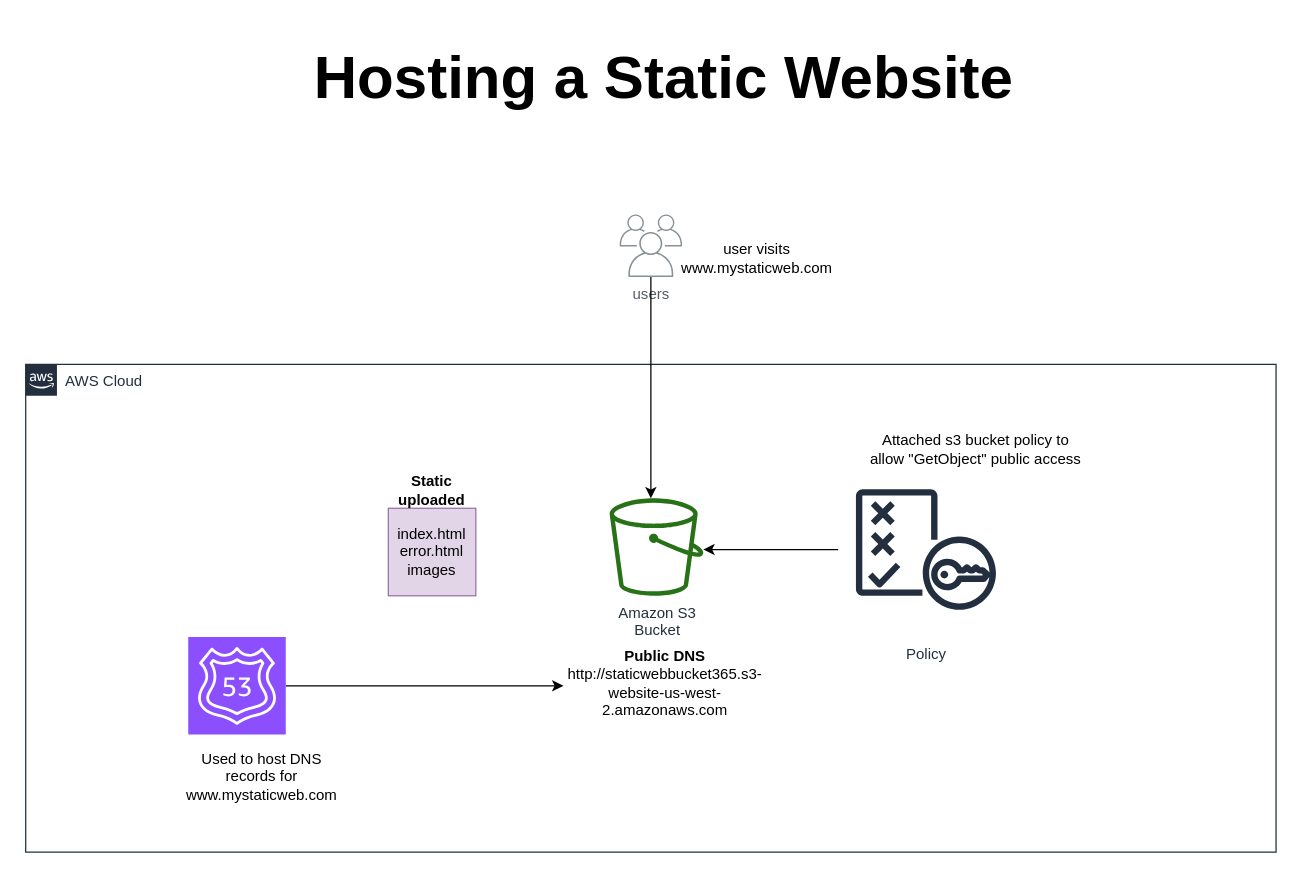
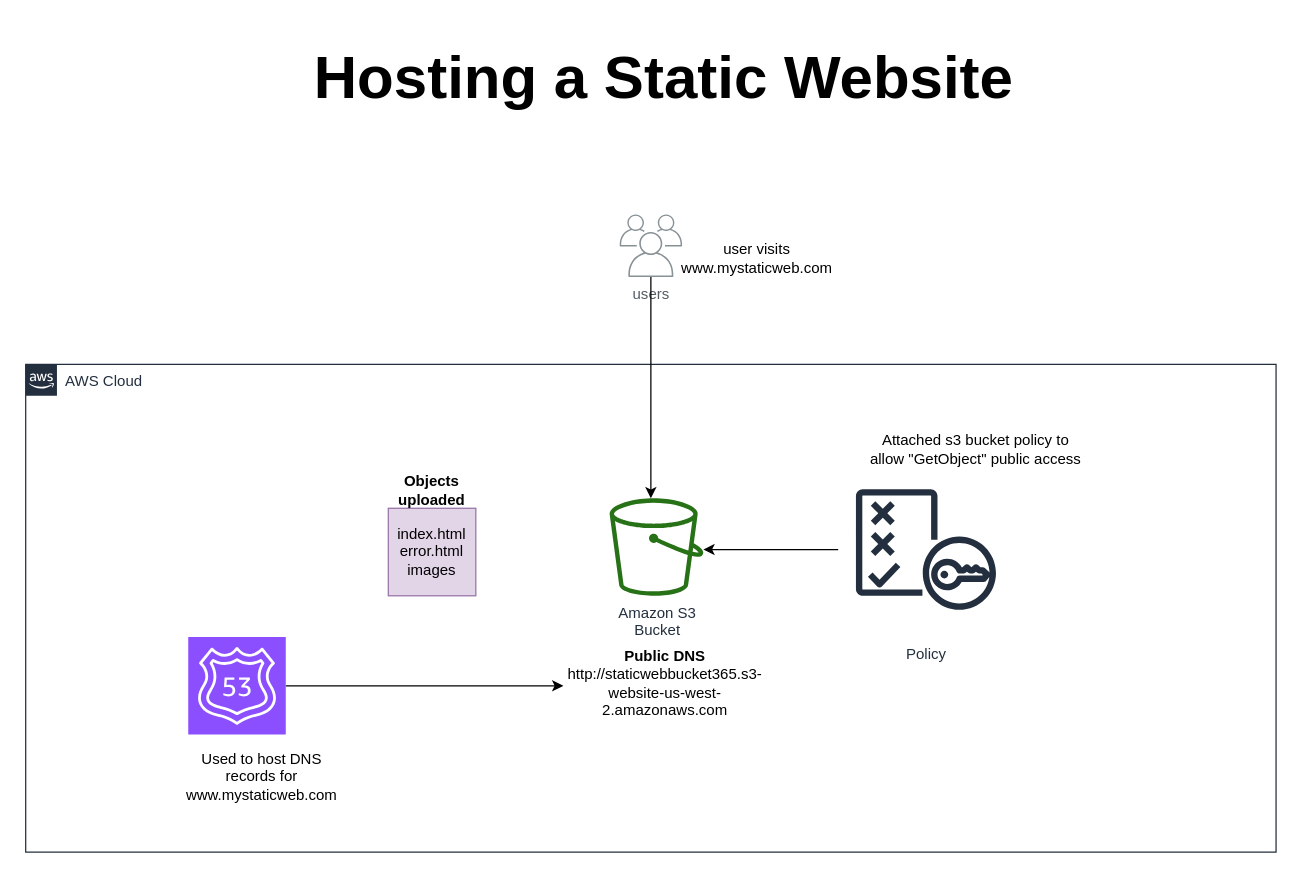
(432, 491) -> (432, 491)
